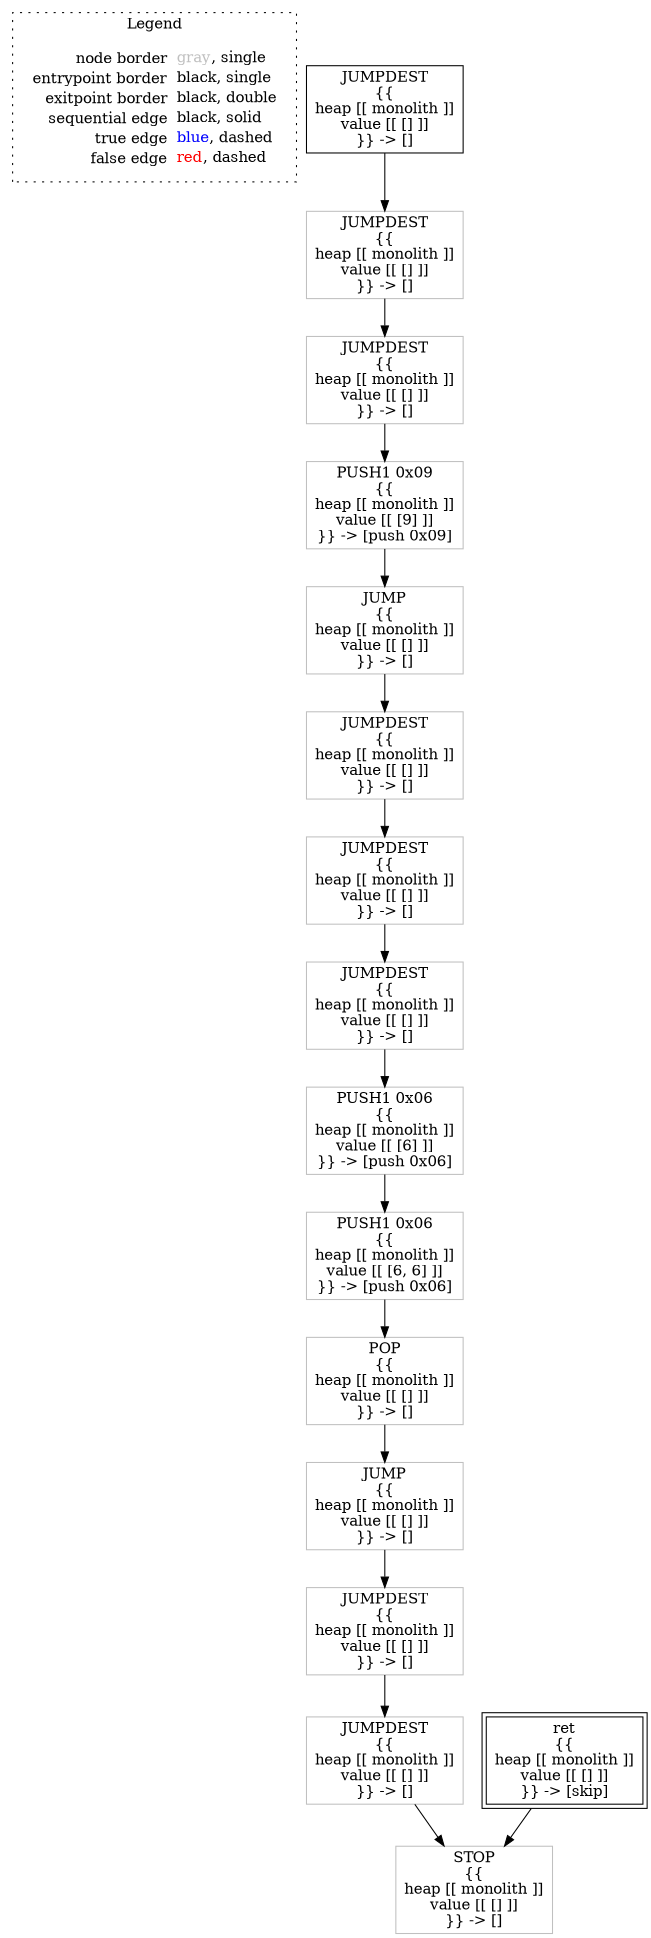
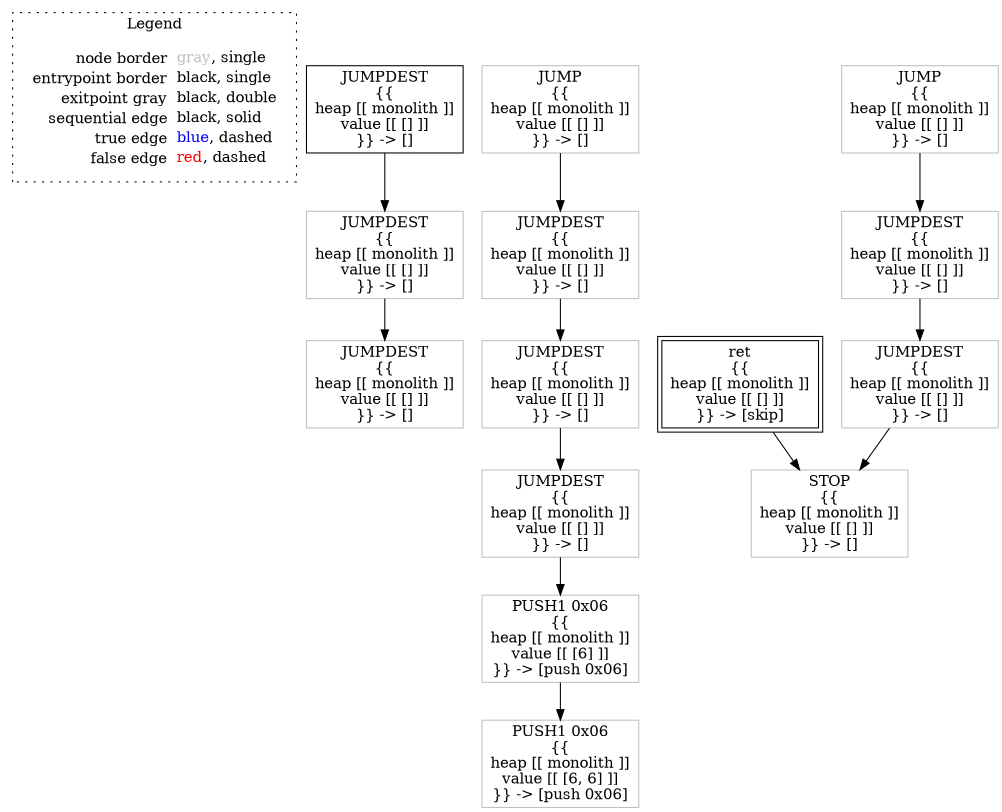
(109, 99) -> (117, 99)
(385, 505) -> none
(385, 1381) -> none
